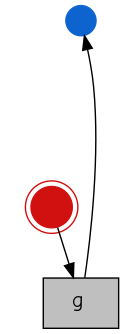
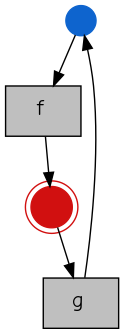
none -> (43, 111)
